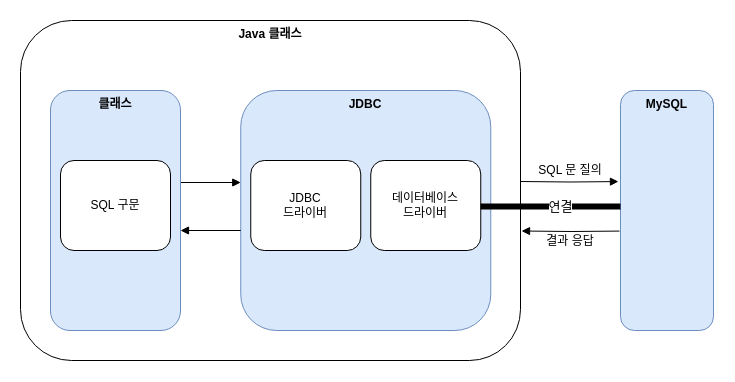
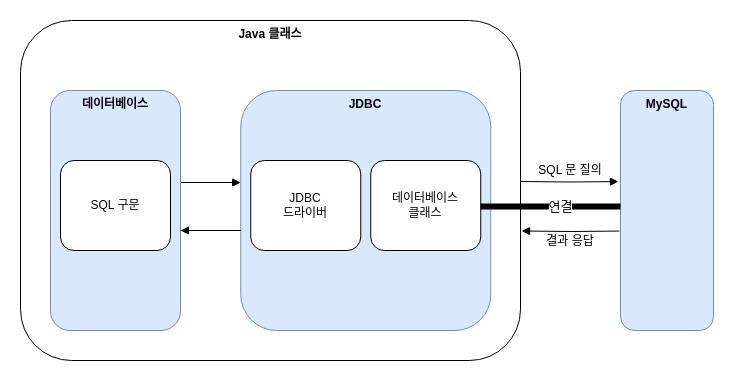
(116, 105) -> (116, 105)
(426, 206) -> (426, 206)
